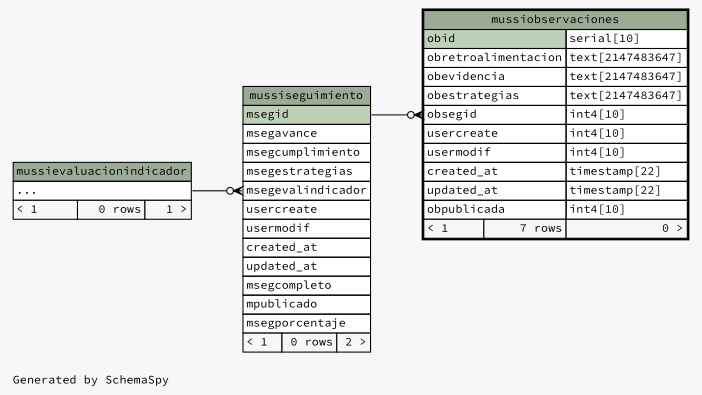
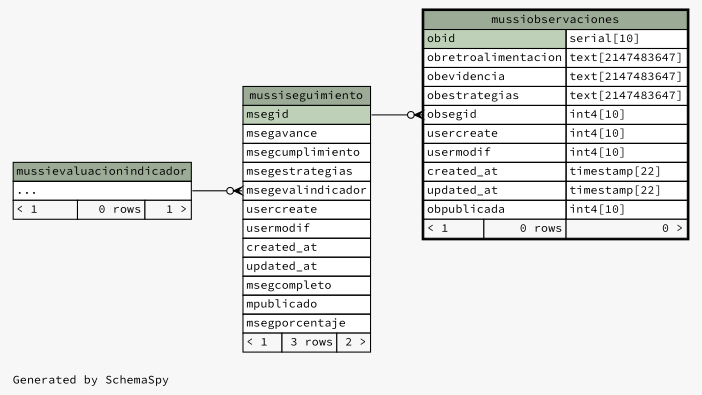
(541, 228) -> (541, 228)
(312, 342) -> (312, 342)
